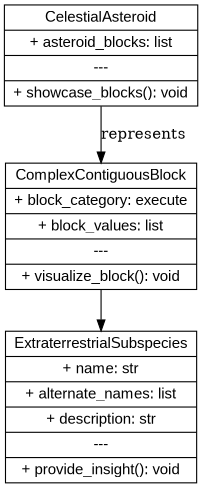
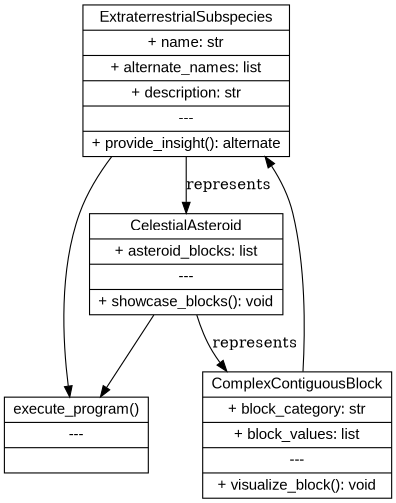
none -> (186, 179)
(101, 200) -> (297, 409)
none -> (76, 435)
(101, 470) -> (186, 143)
